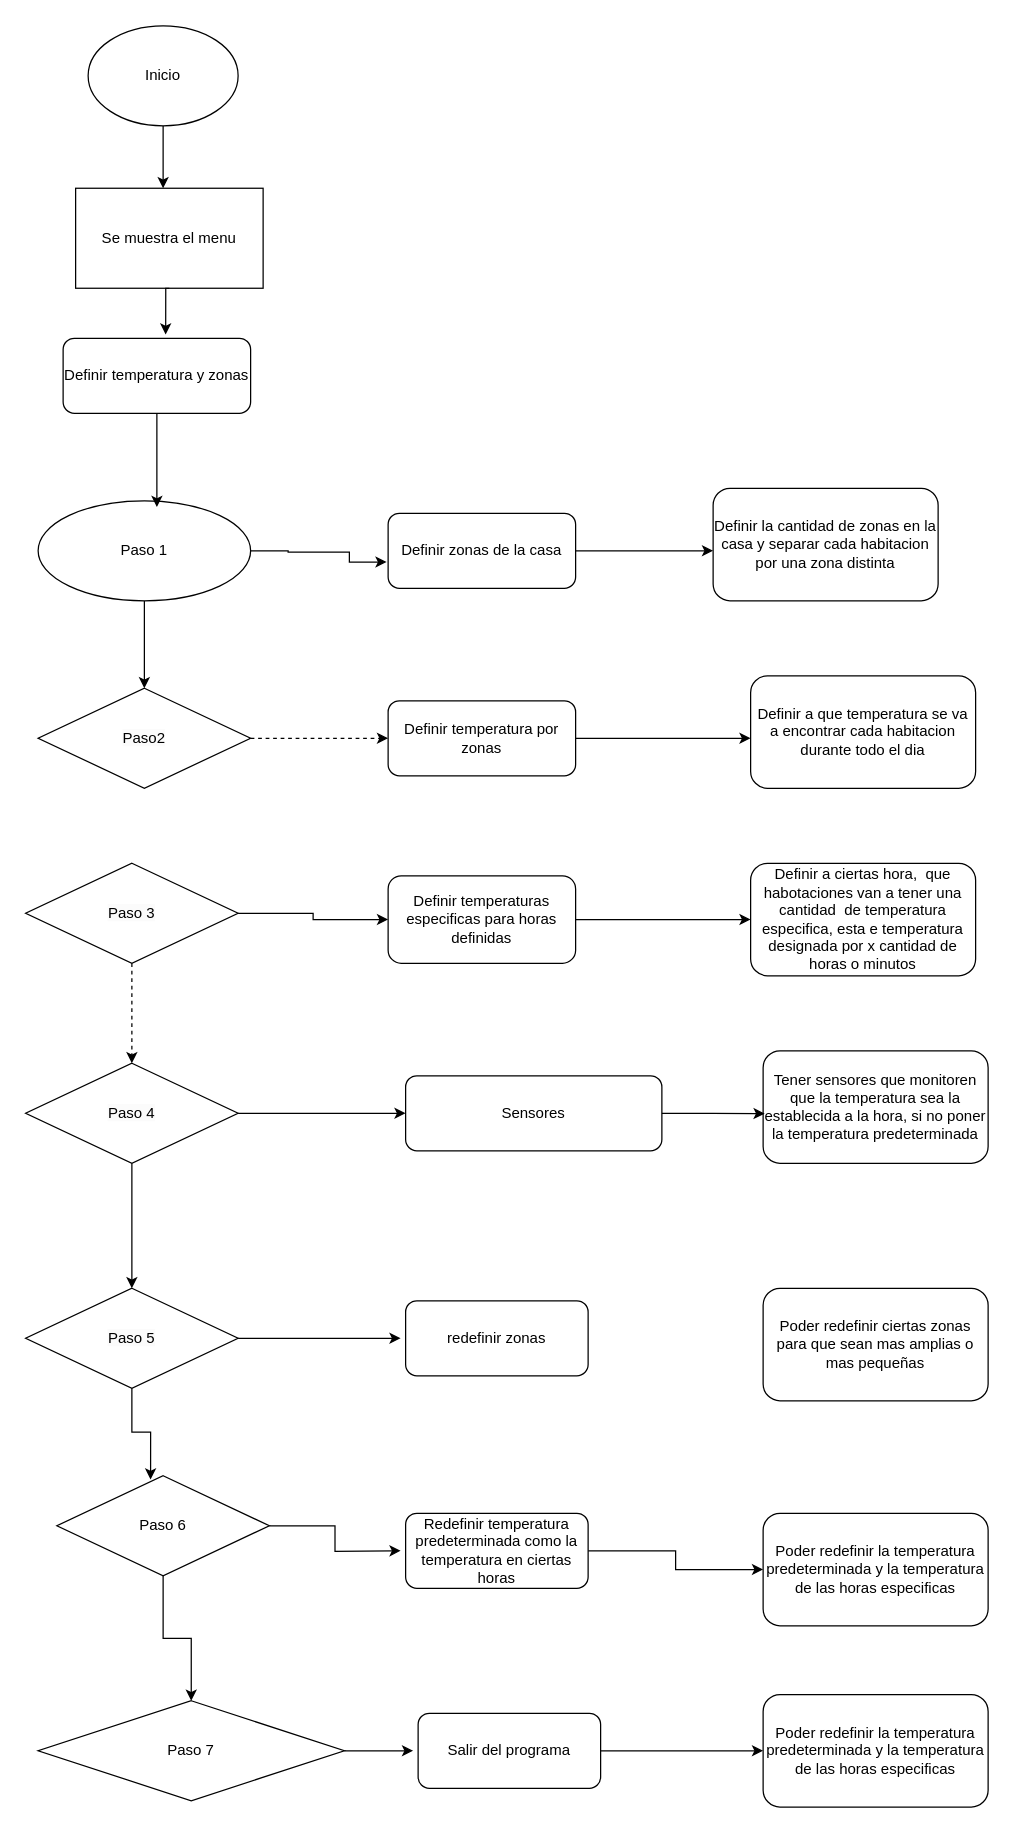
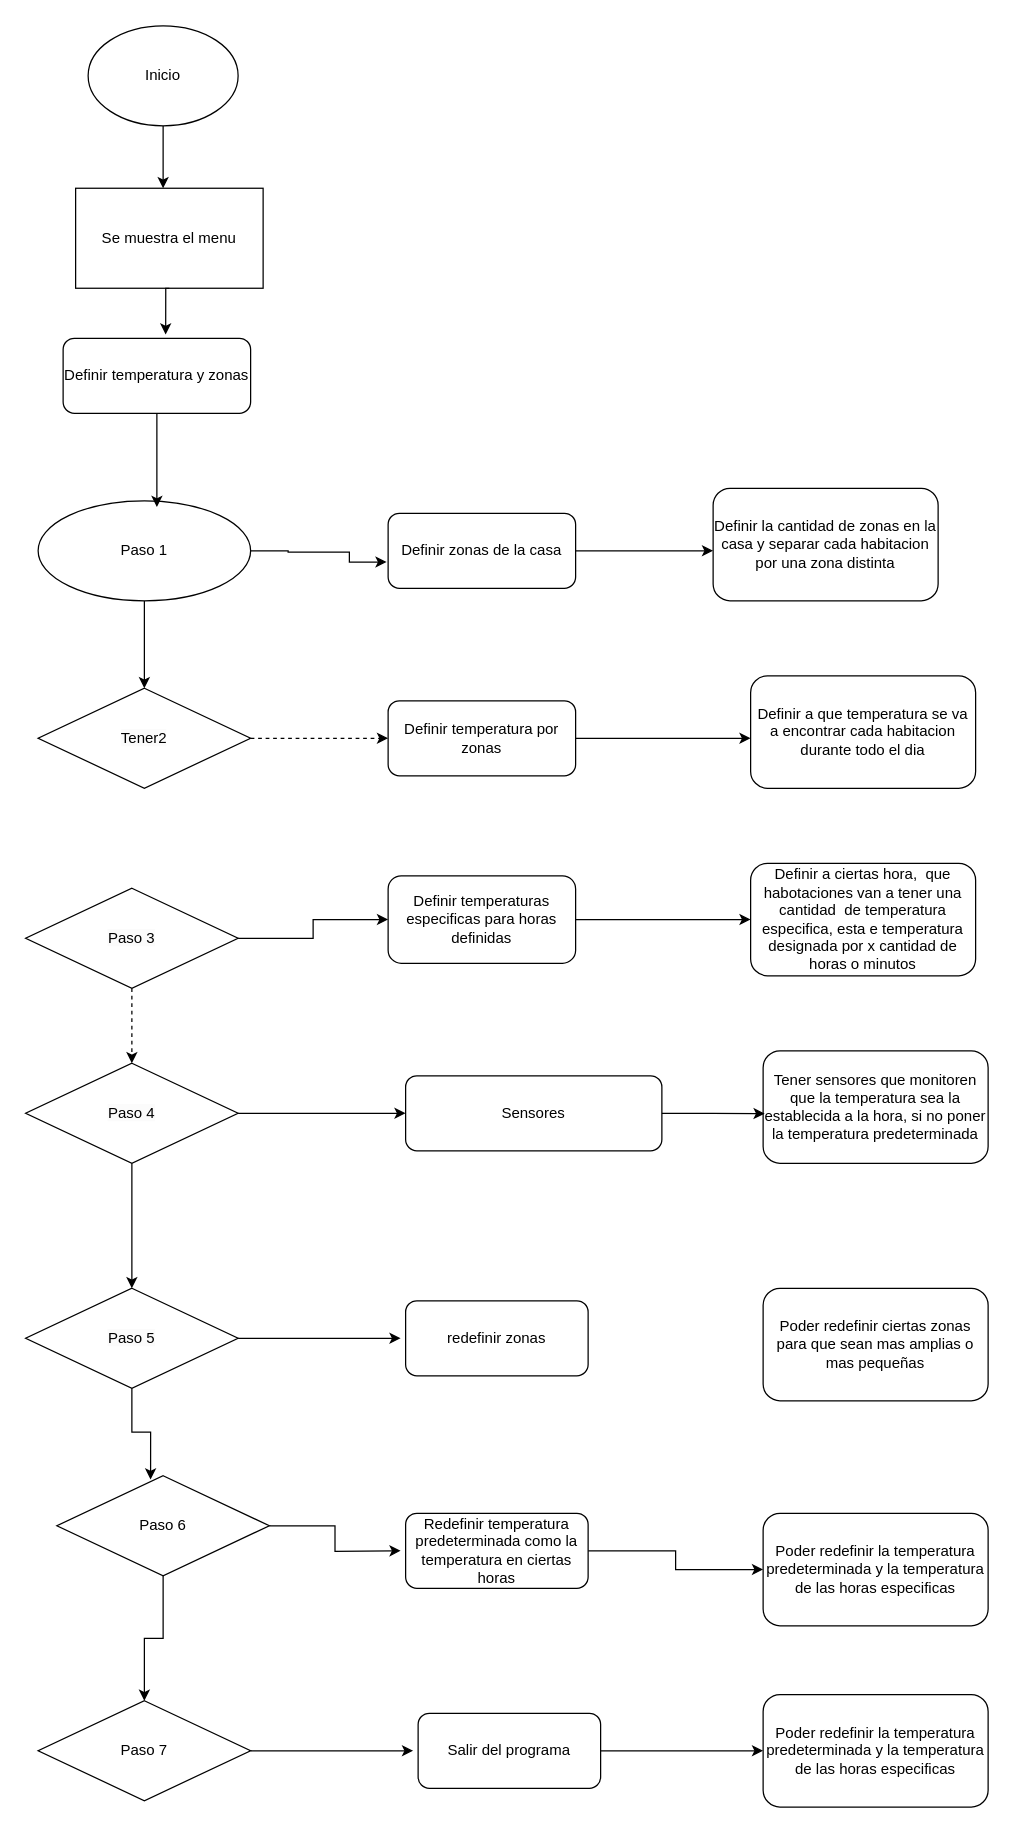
(144, 738) -> (144, 738)
(132, 913) -> (132, 938)
(191, 1751) -> (144, 1751)
